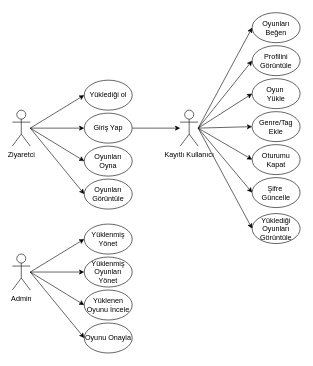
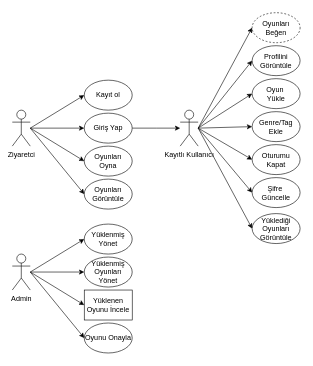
(276, 28) -> (276, 28)
(108, 95) -> (108, 95)
(108, 305) -> (108, 305)
